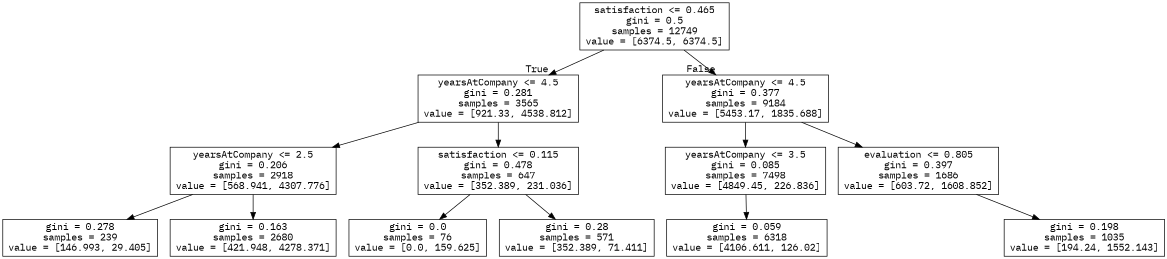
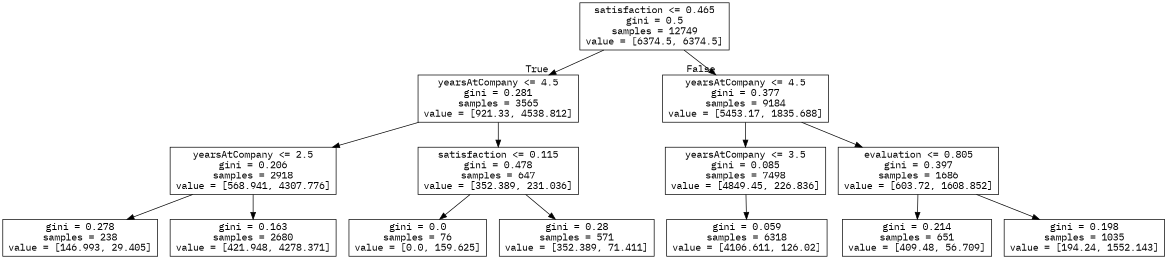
(80, 238) -> (80, 238)
none -> (917, 238)
